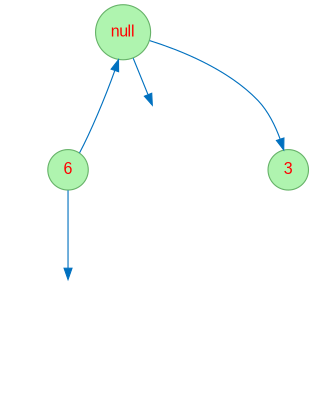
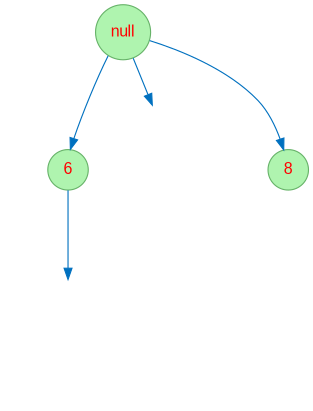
(98, 112) -> (90, 97)
(288, 170) -> (288, 170)
